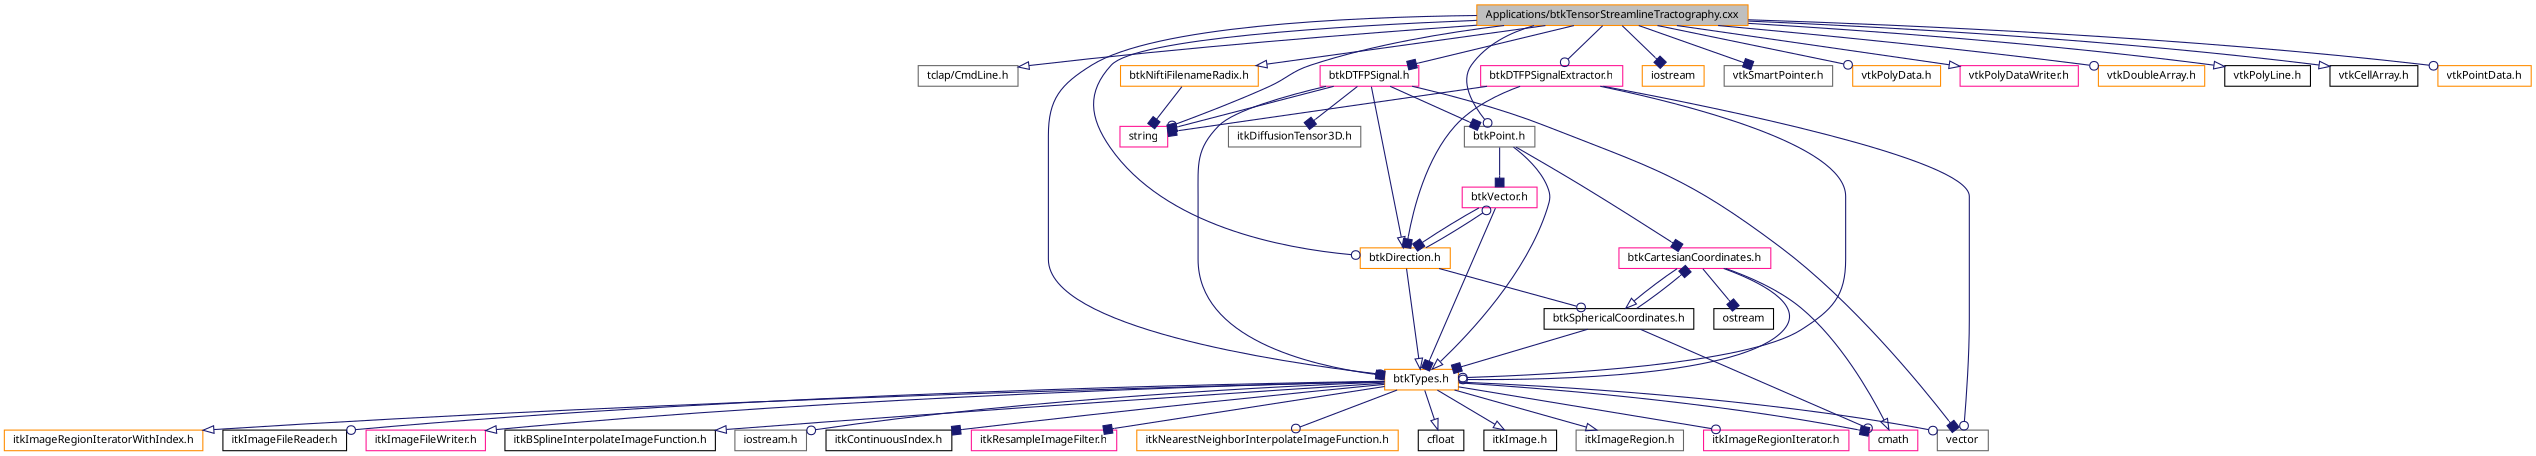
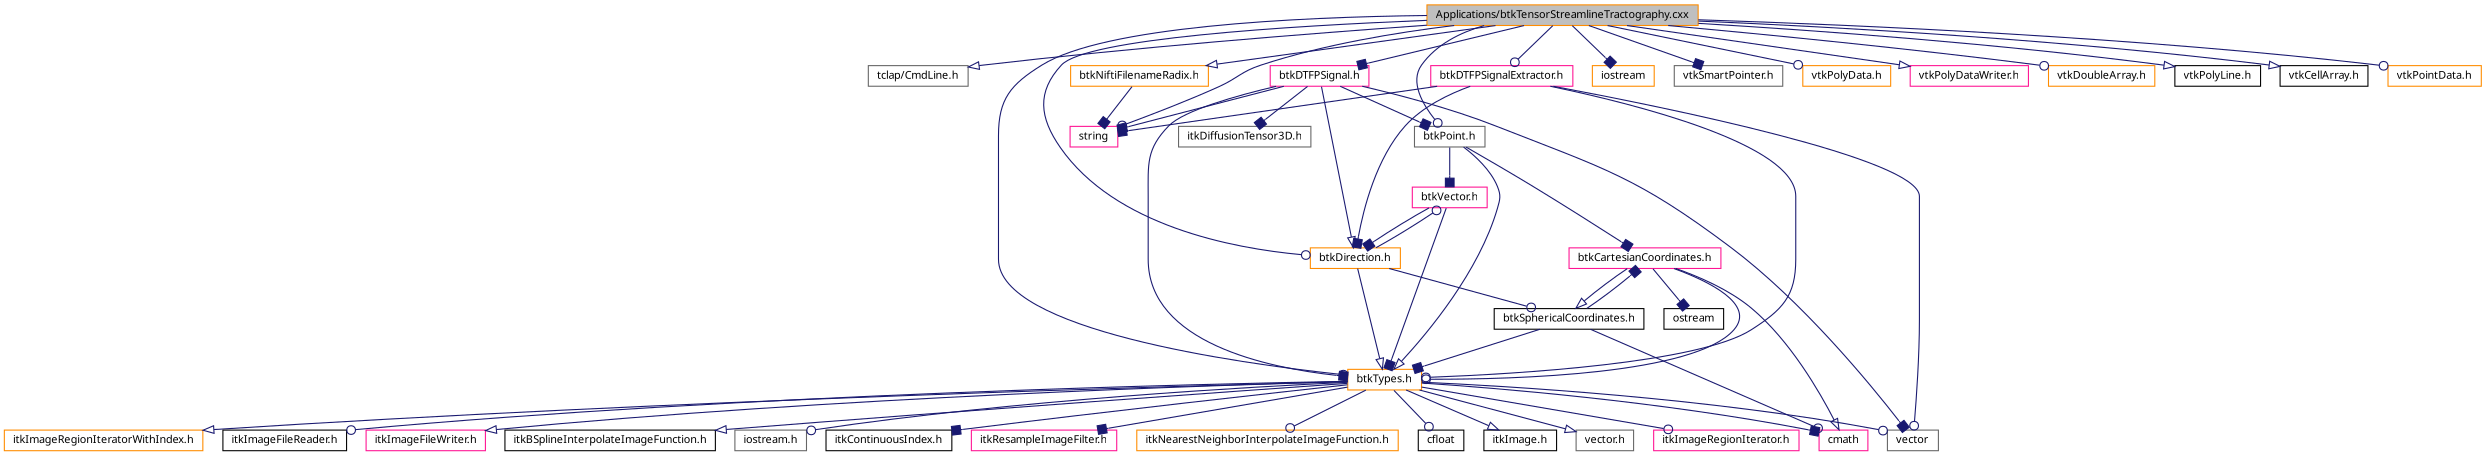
(1430, 405) -> (1410, 407)
(1630, 440) -> (1605, 440)
